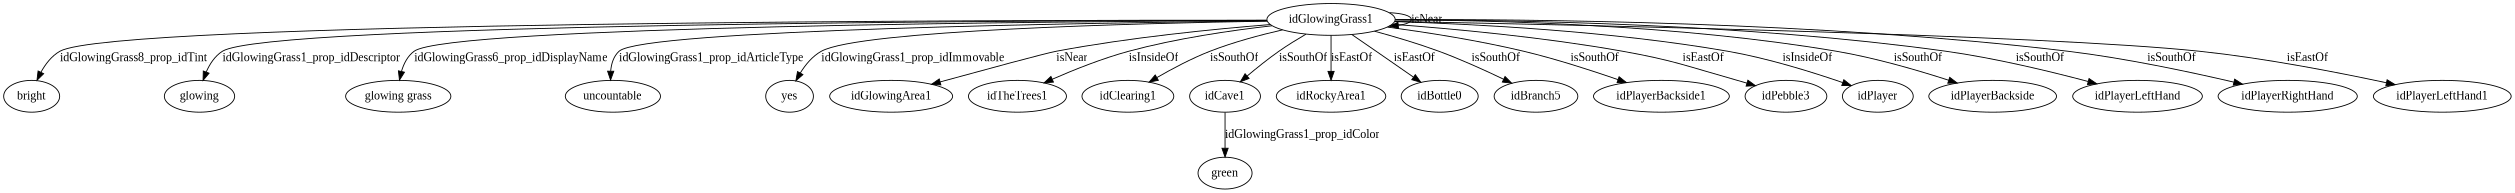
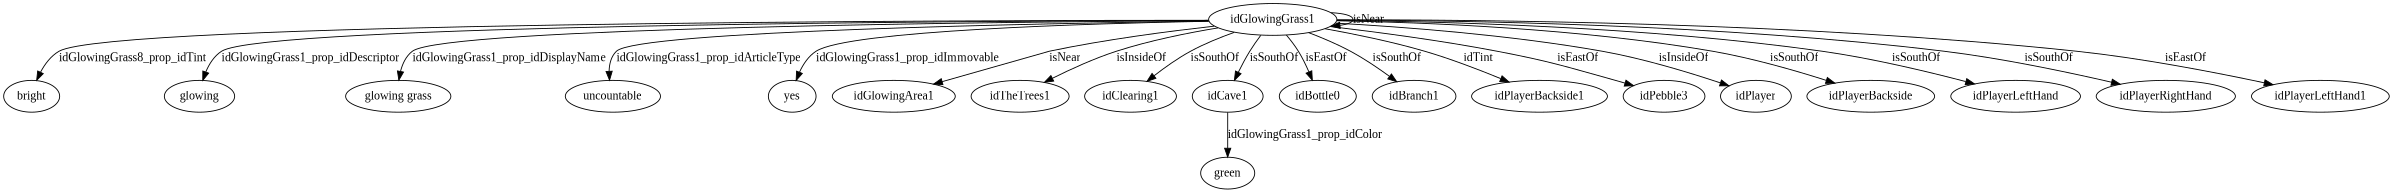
(511, 58) -> (510, 58)
(1595, 58) -> (1479, 58)
(1331, 96) -> none
(1536, 96) -> (1414, 96)
